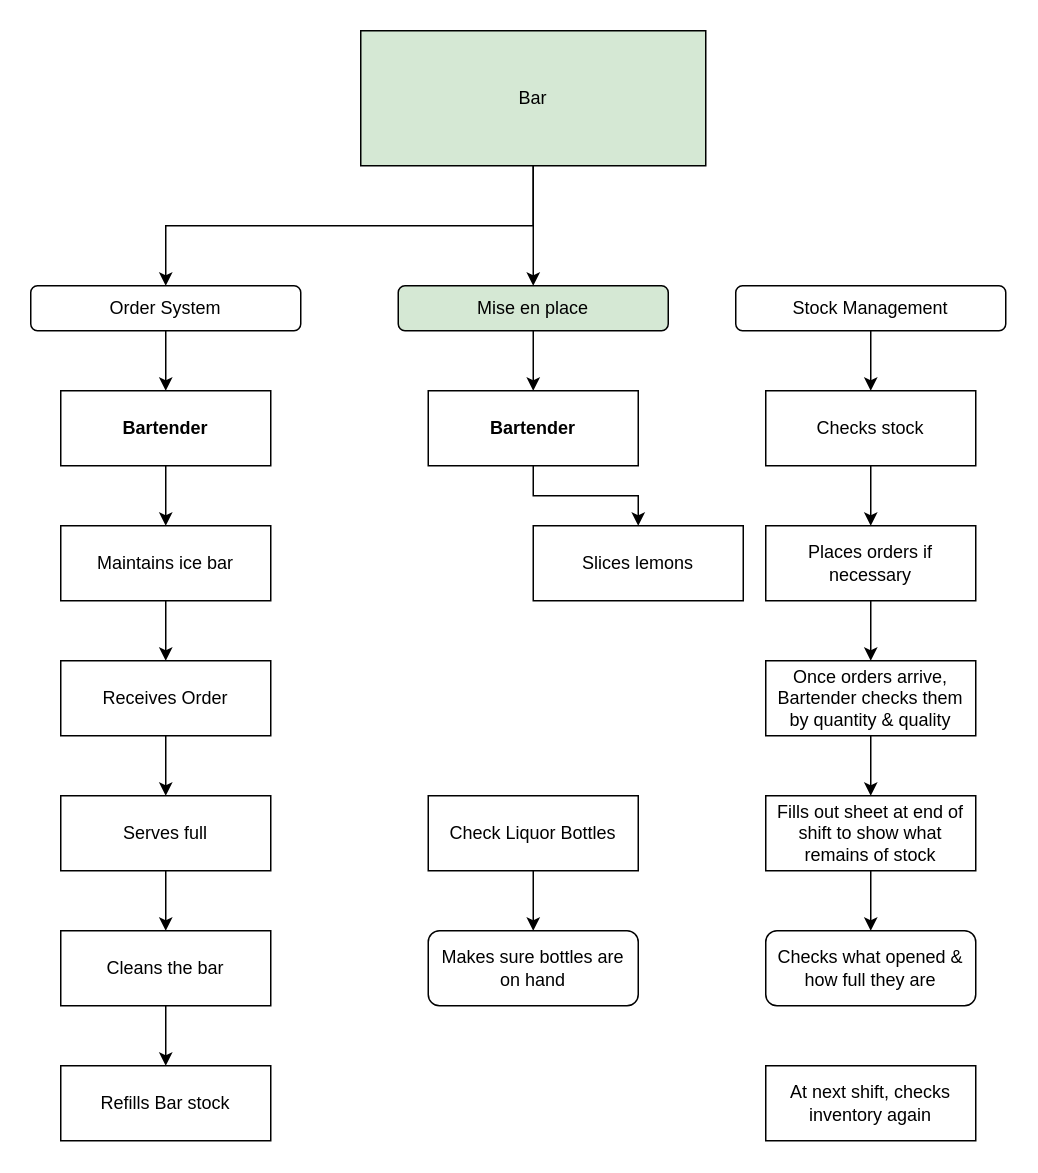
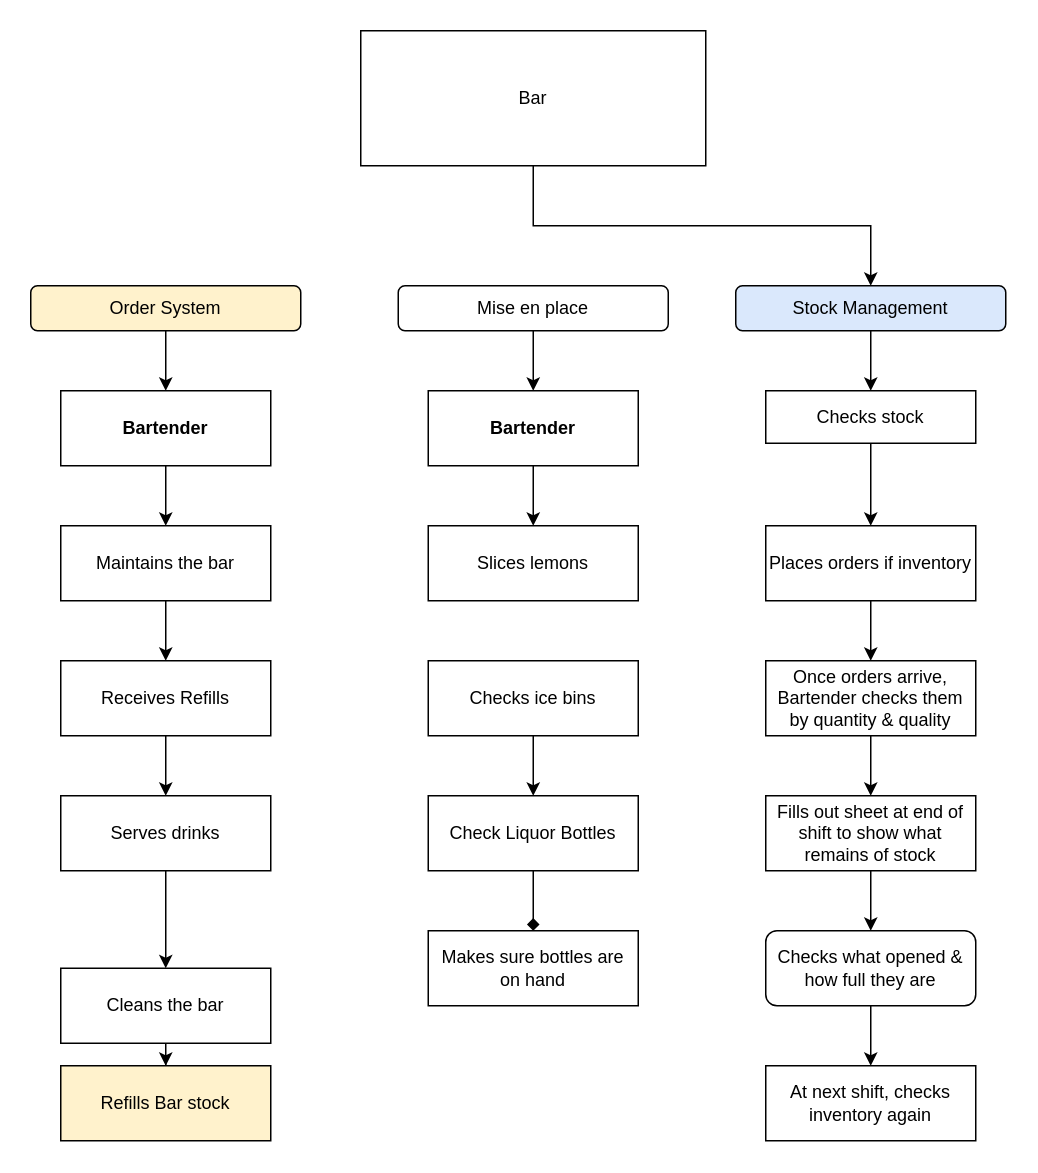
(533, 98) -> (533, 98)
(324, 226) -> none
none -> (729, 226)
(533, 252) -> none
(166, 308) -> (166, 308)
(533, 308) -> (533, 308)
(871, 308) -> (871, 308)
(871, 428) -> (871, 417)
(166, 563) -> (166, 563)
(638, 563) -> (533, 563)
(871, 563) -> (871, 563)
(166, 698) -> (166, 698)
none -> (533, 698)
none -> (533, 761)
(166, 833) -> (166, 833)
(533, 919) -> (533, 918)
(166, 968) -> (166, 1006)
(533, 968) -> (533, 968)
none -> (871, 1031)
(166, 1103) -> (166, 1103)
